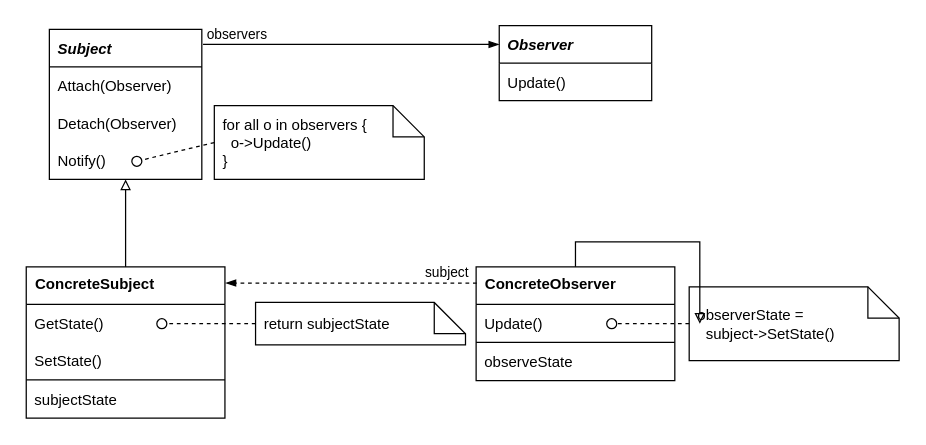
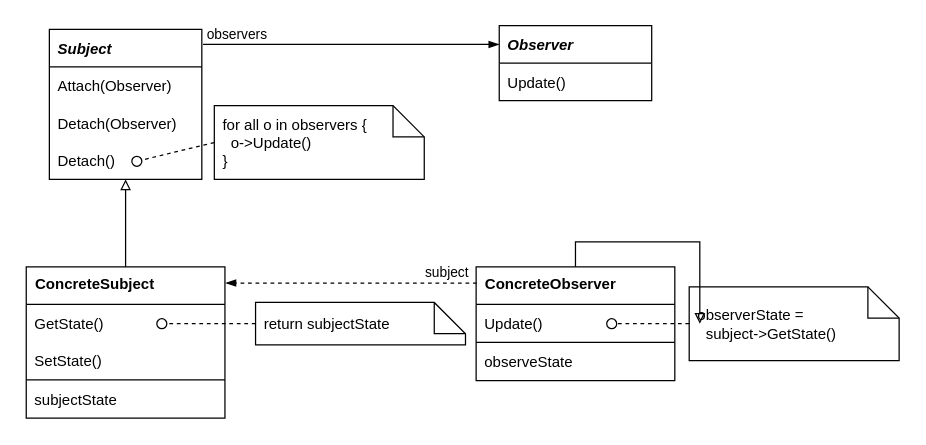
(89, 161) -> (91, 161)
(778, 324) -> (778, 324)
